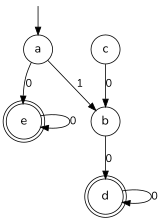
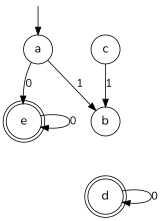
(109, 84) -> (109, 84)
(106, 153) -> none
